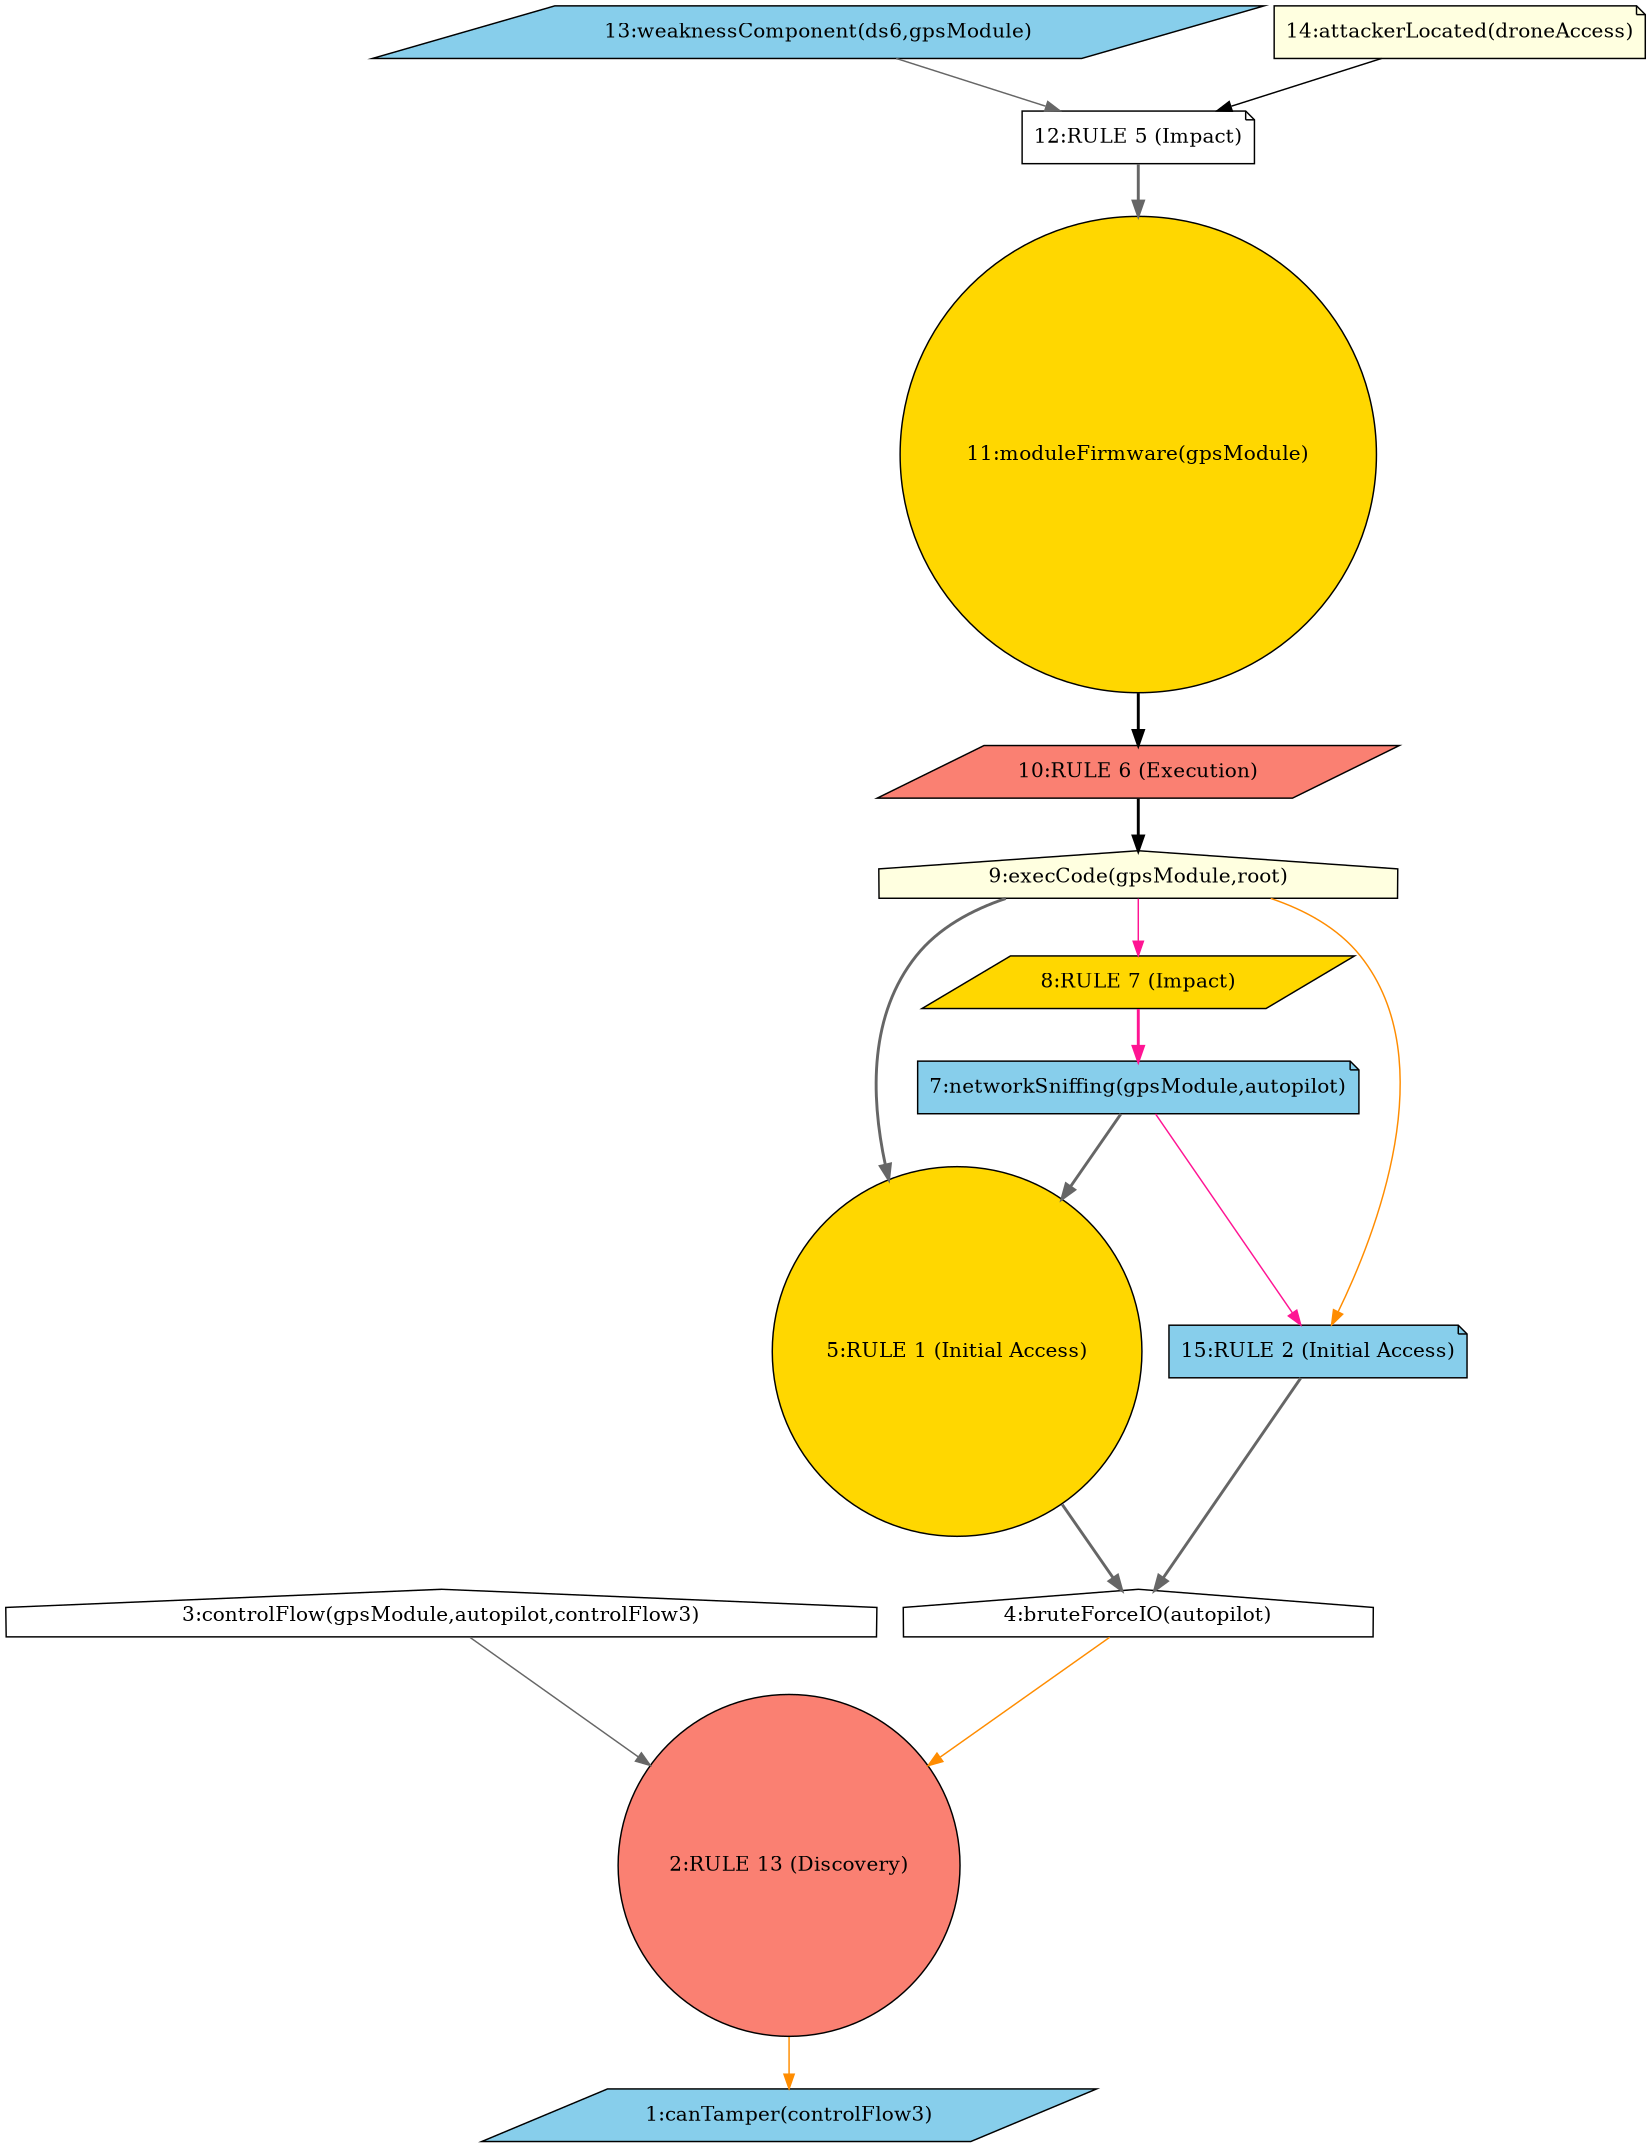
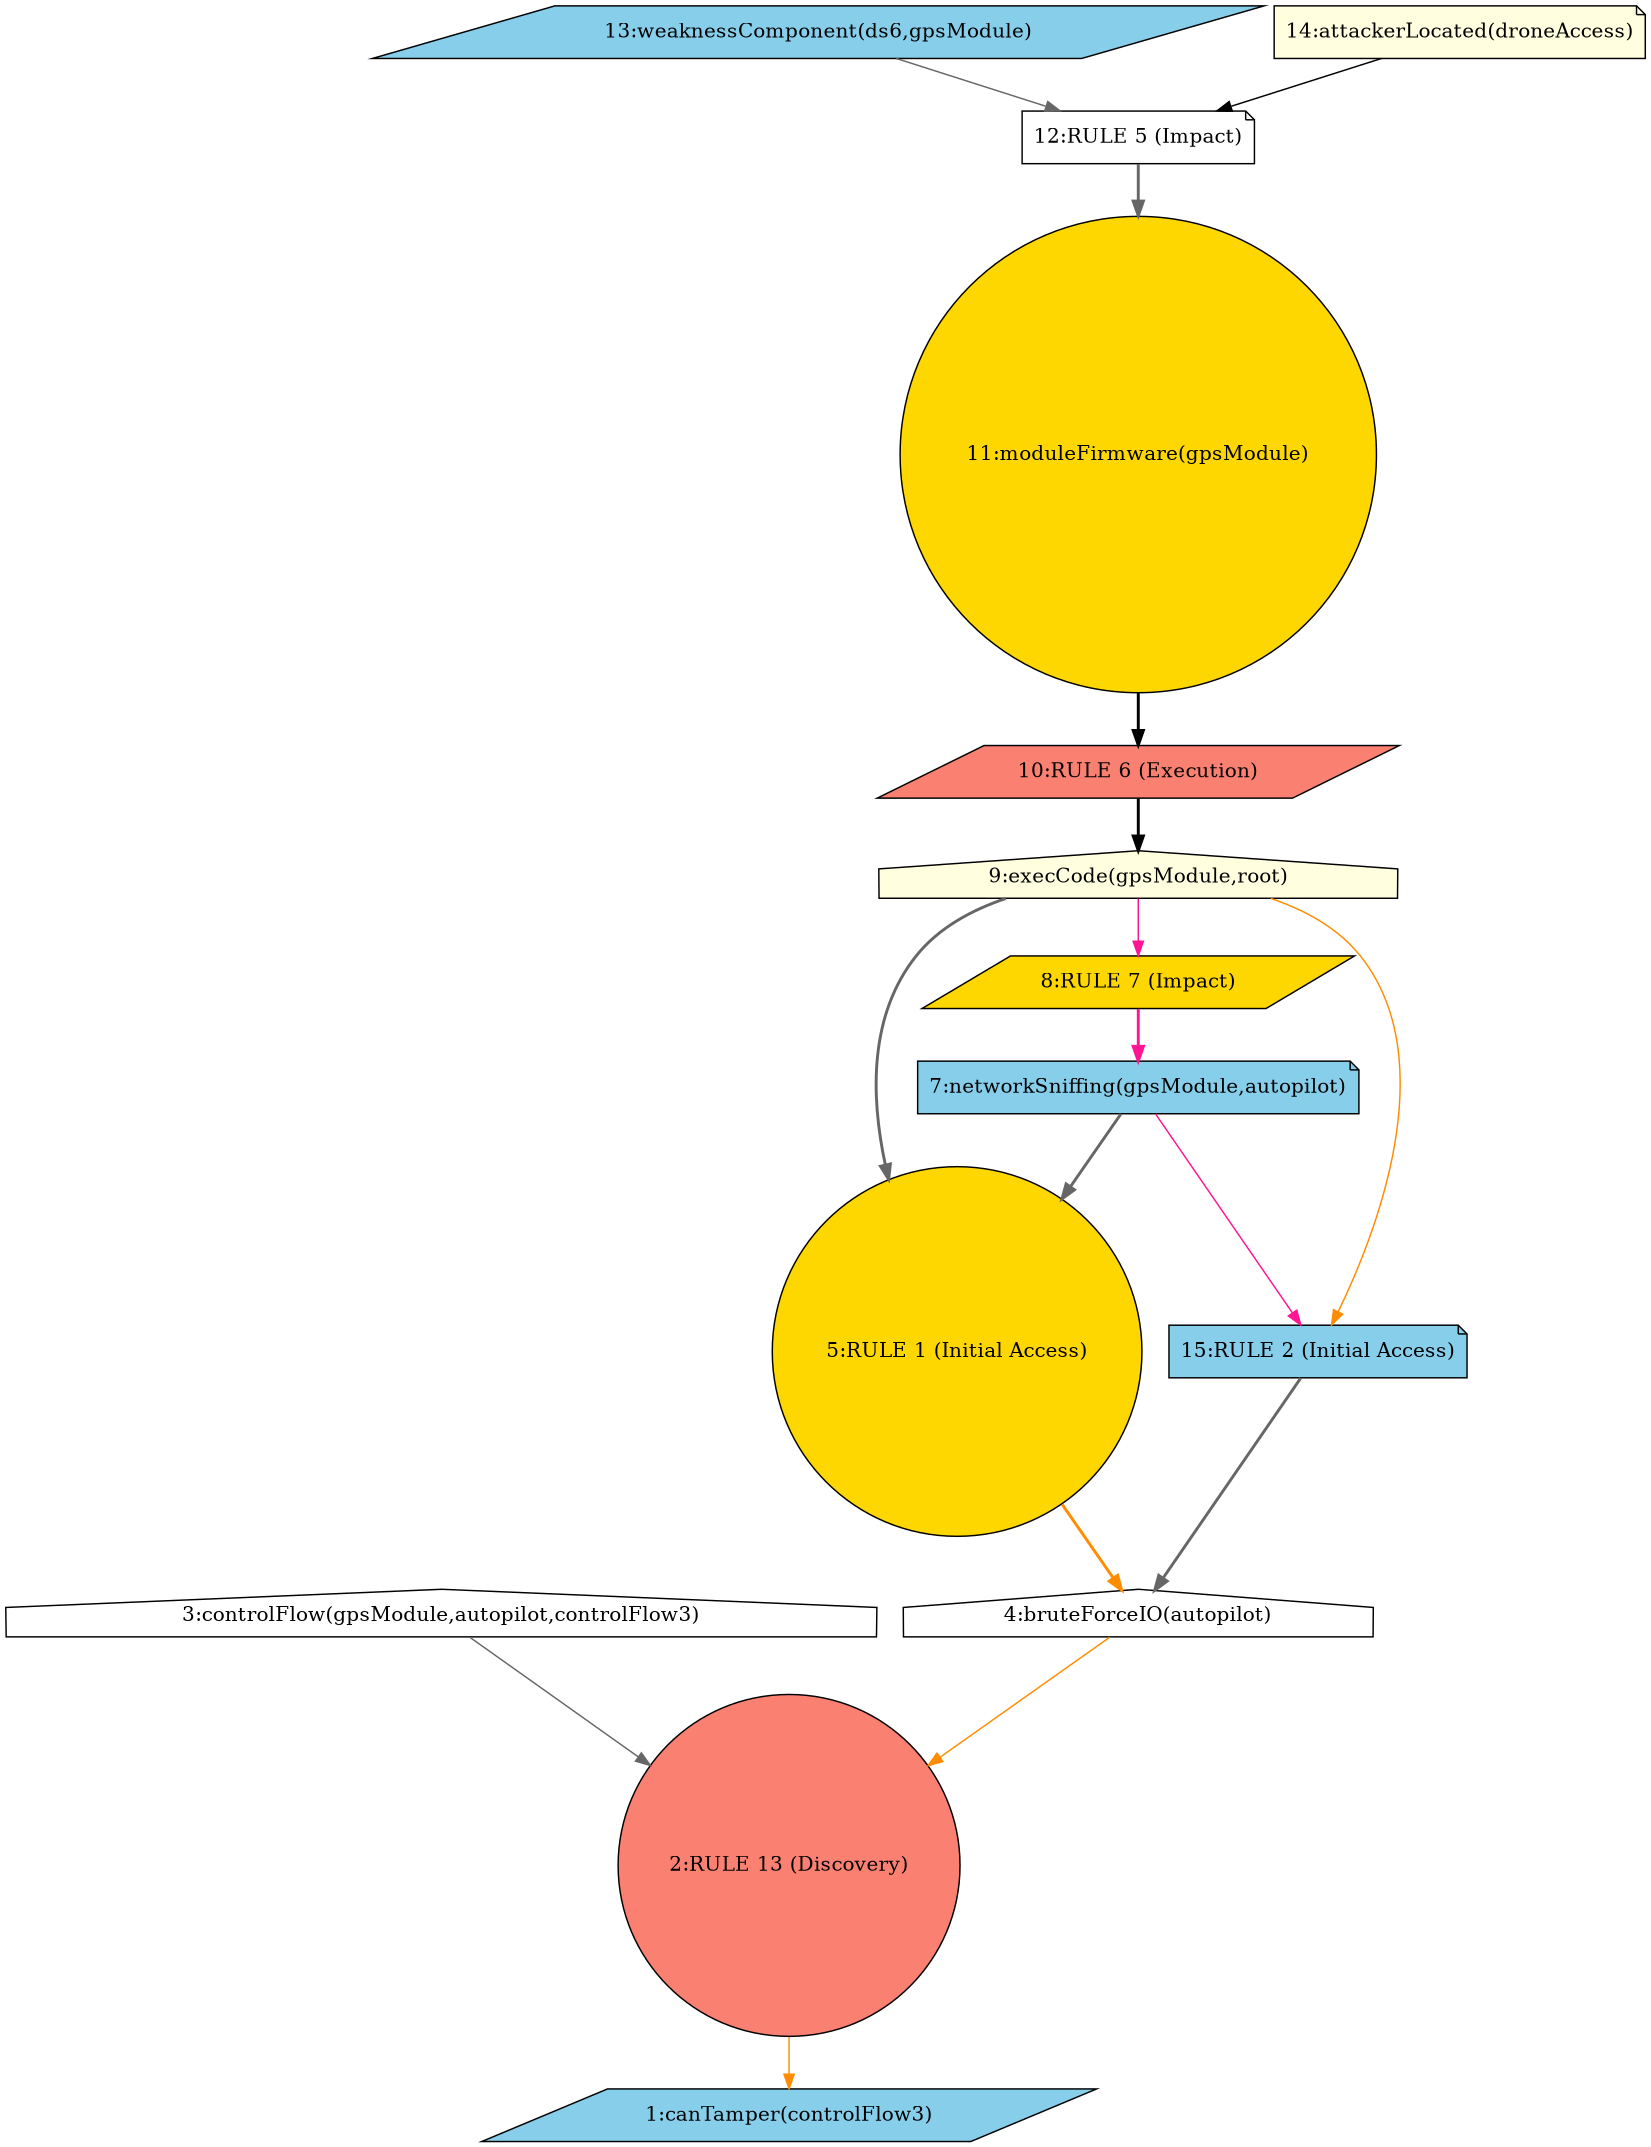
(1088, 1541) -> (1088, 1541)
